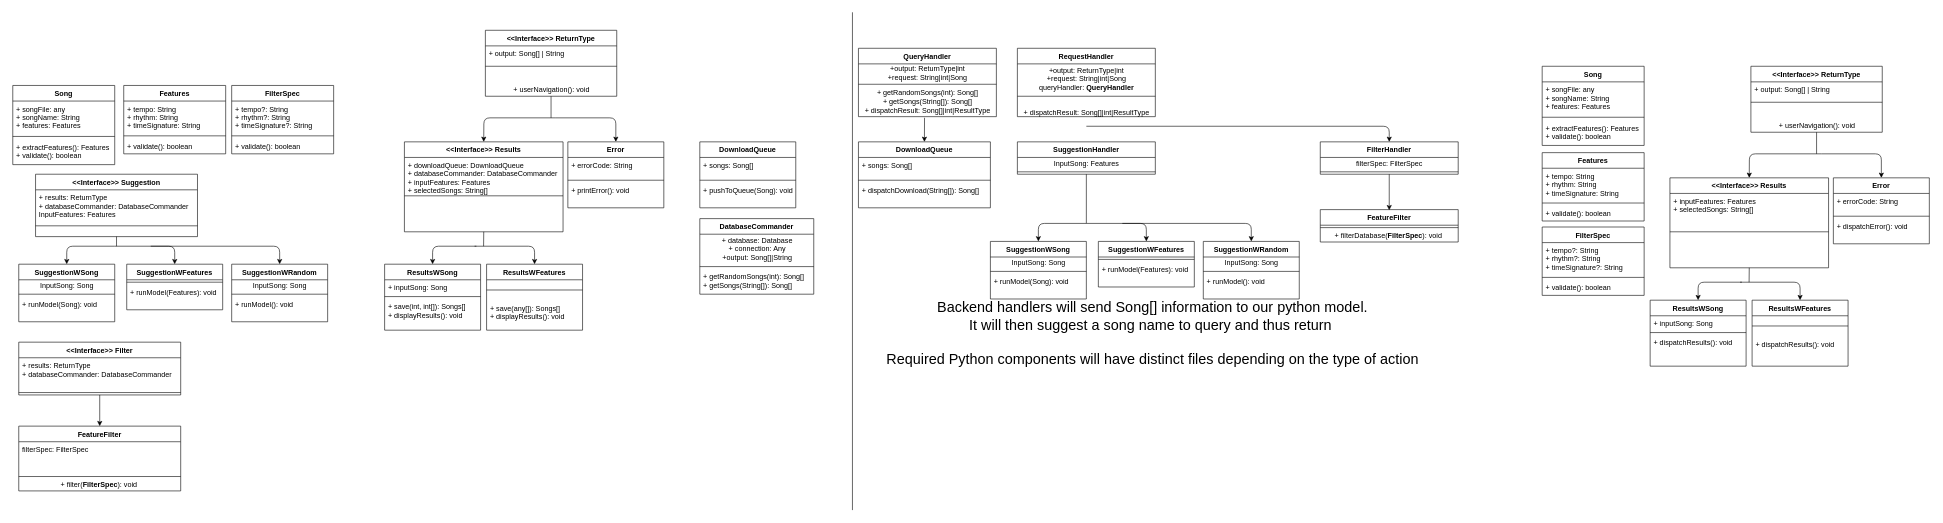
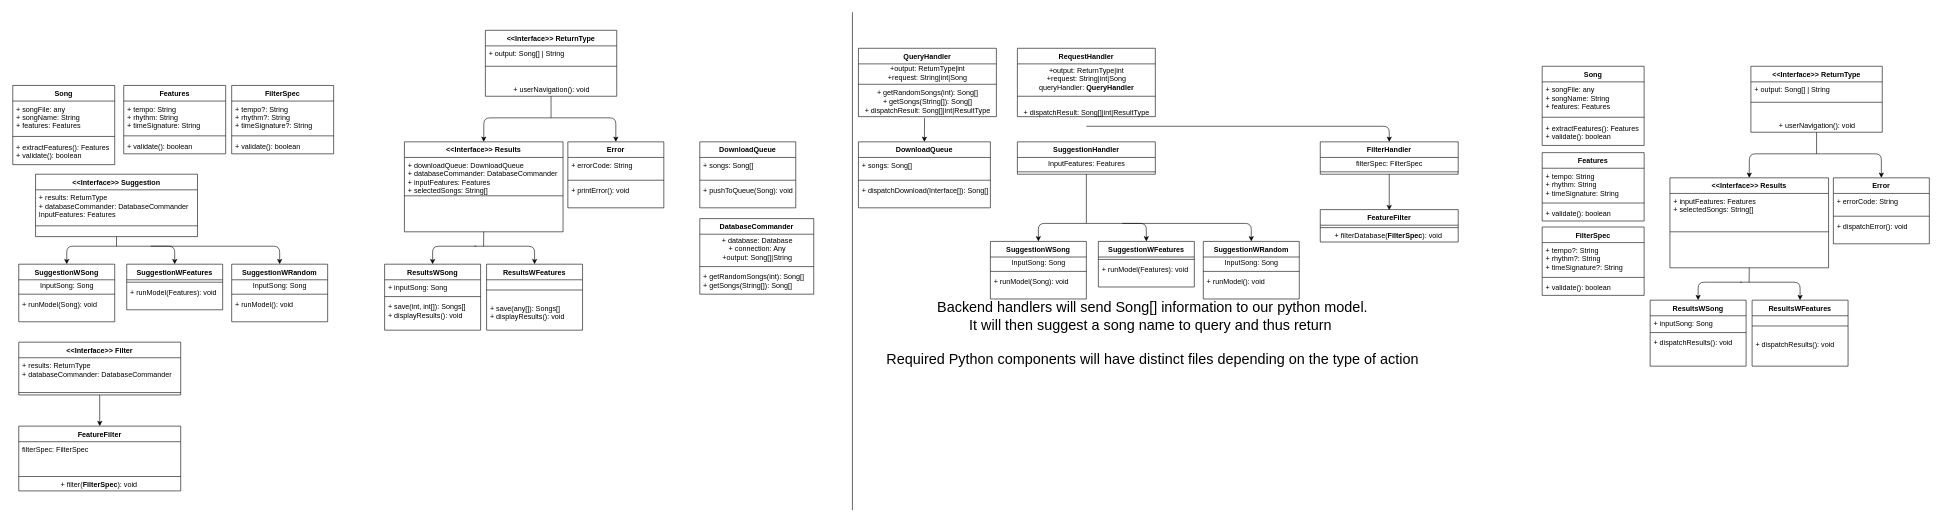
(1087, 164) -> (1087, 164)
(929, 191) -> (936, 191)
